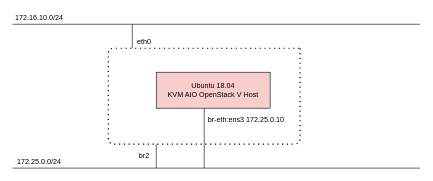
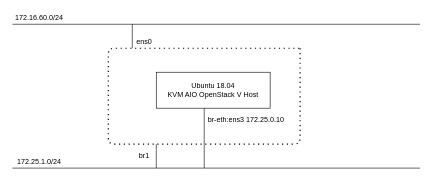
(39, 18) -> (39, 18)
(144, 42) -> (144, 42)
(213, 90) -> (213, 90)
(144, 156) -> (144, 156)
(39, 162) -> (39, 162)
